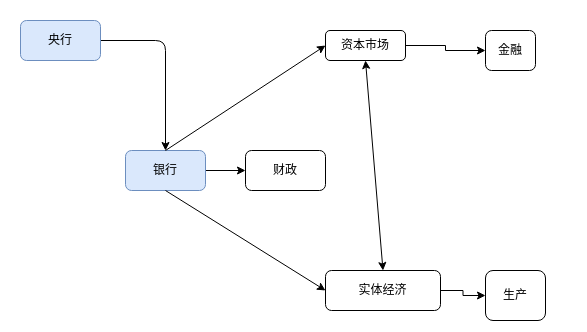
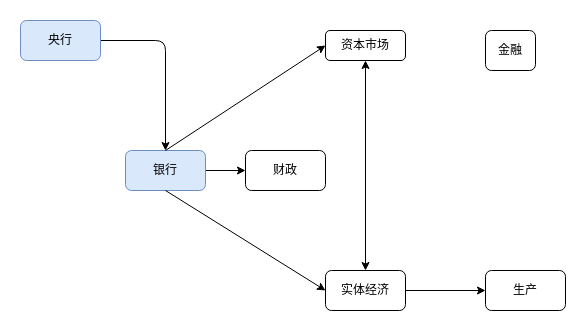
(445, 46) -> none
(383, 291) -> (366, 291)
(516, 296) -> (526, 291)
